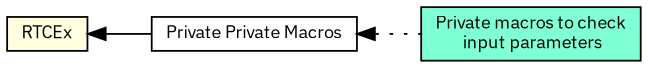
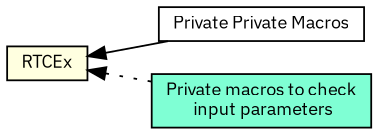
(398, 34) -> (128, 77)
